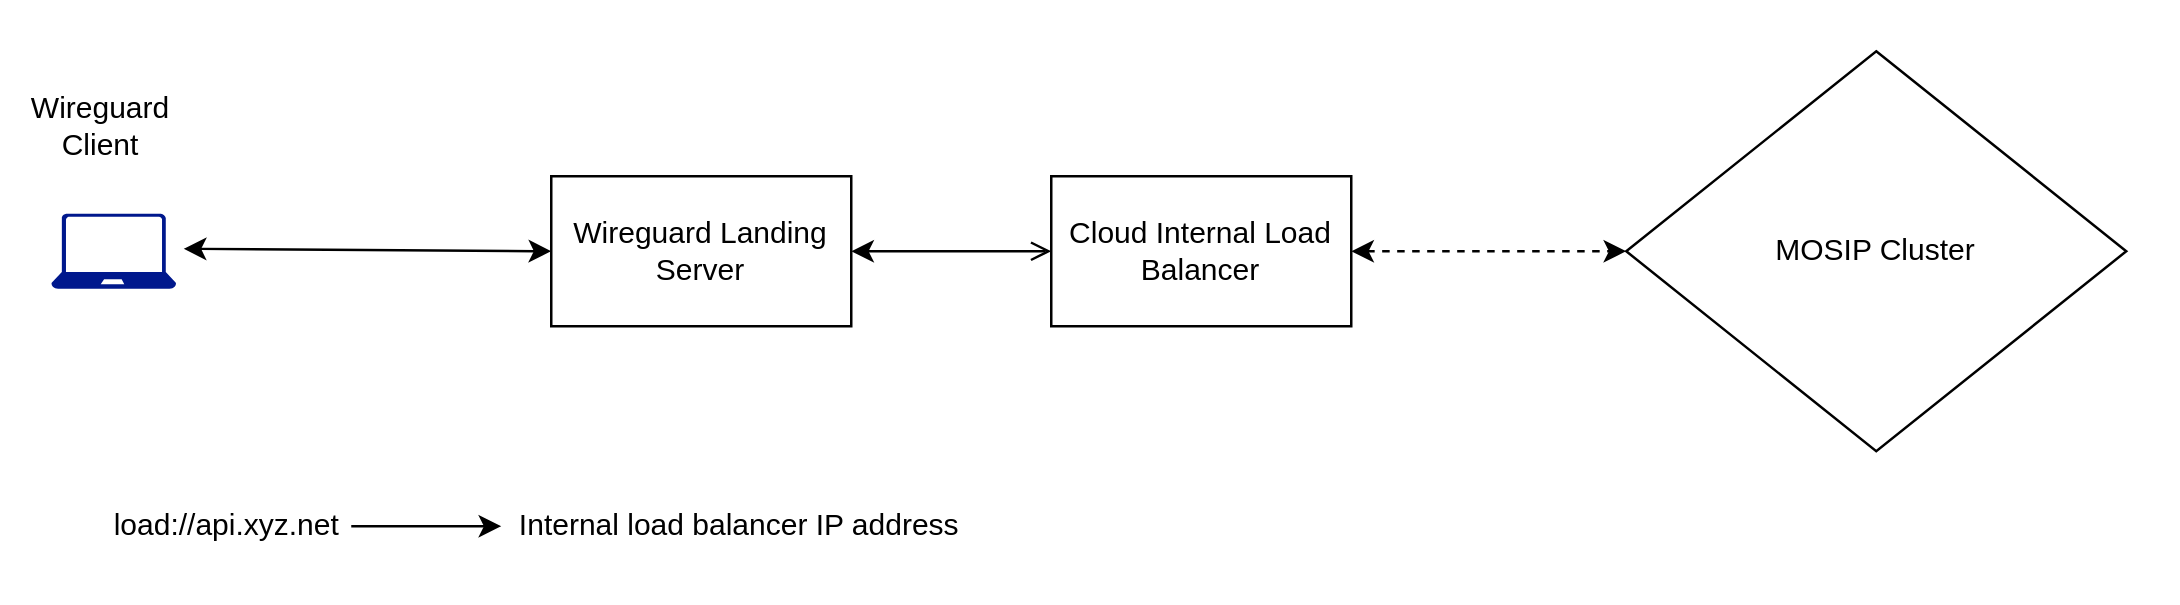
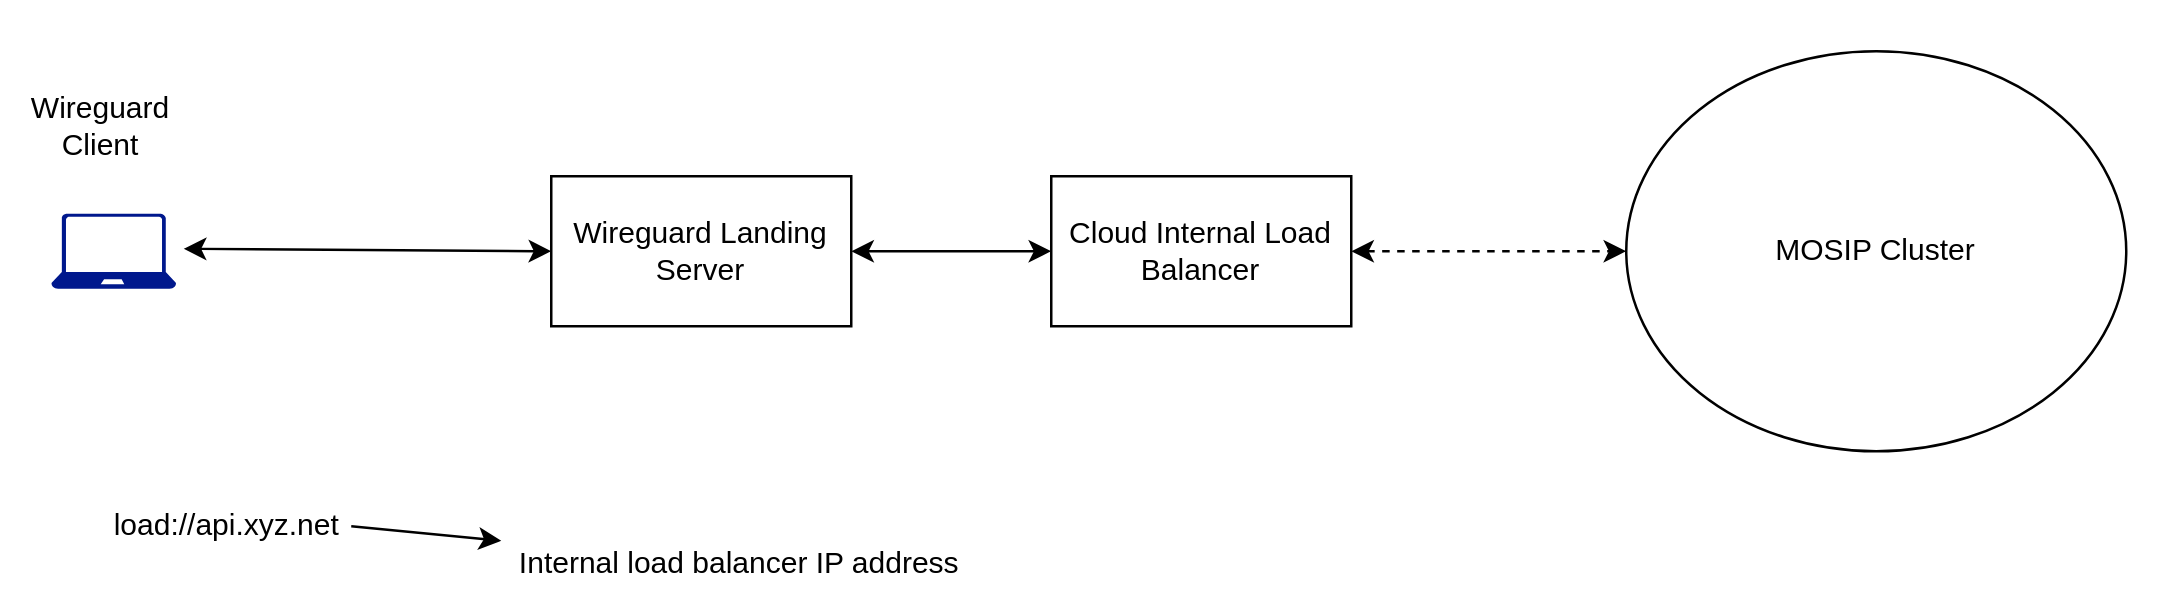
(1037, 251) -> (1033, 251)
(1876, 251) -> (1876, 251)
(739, 526) -> (739, 564)
